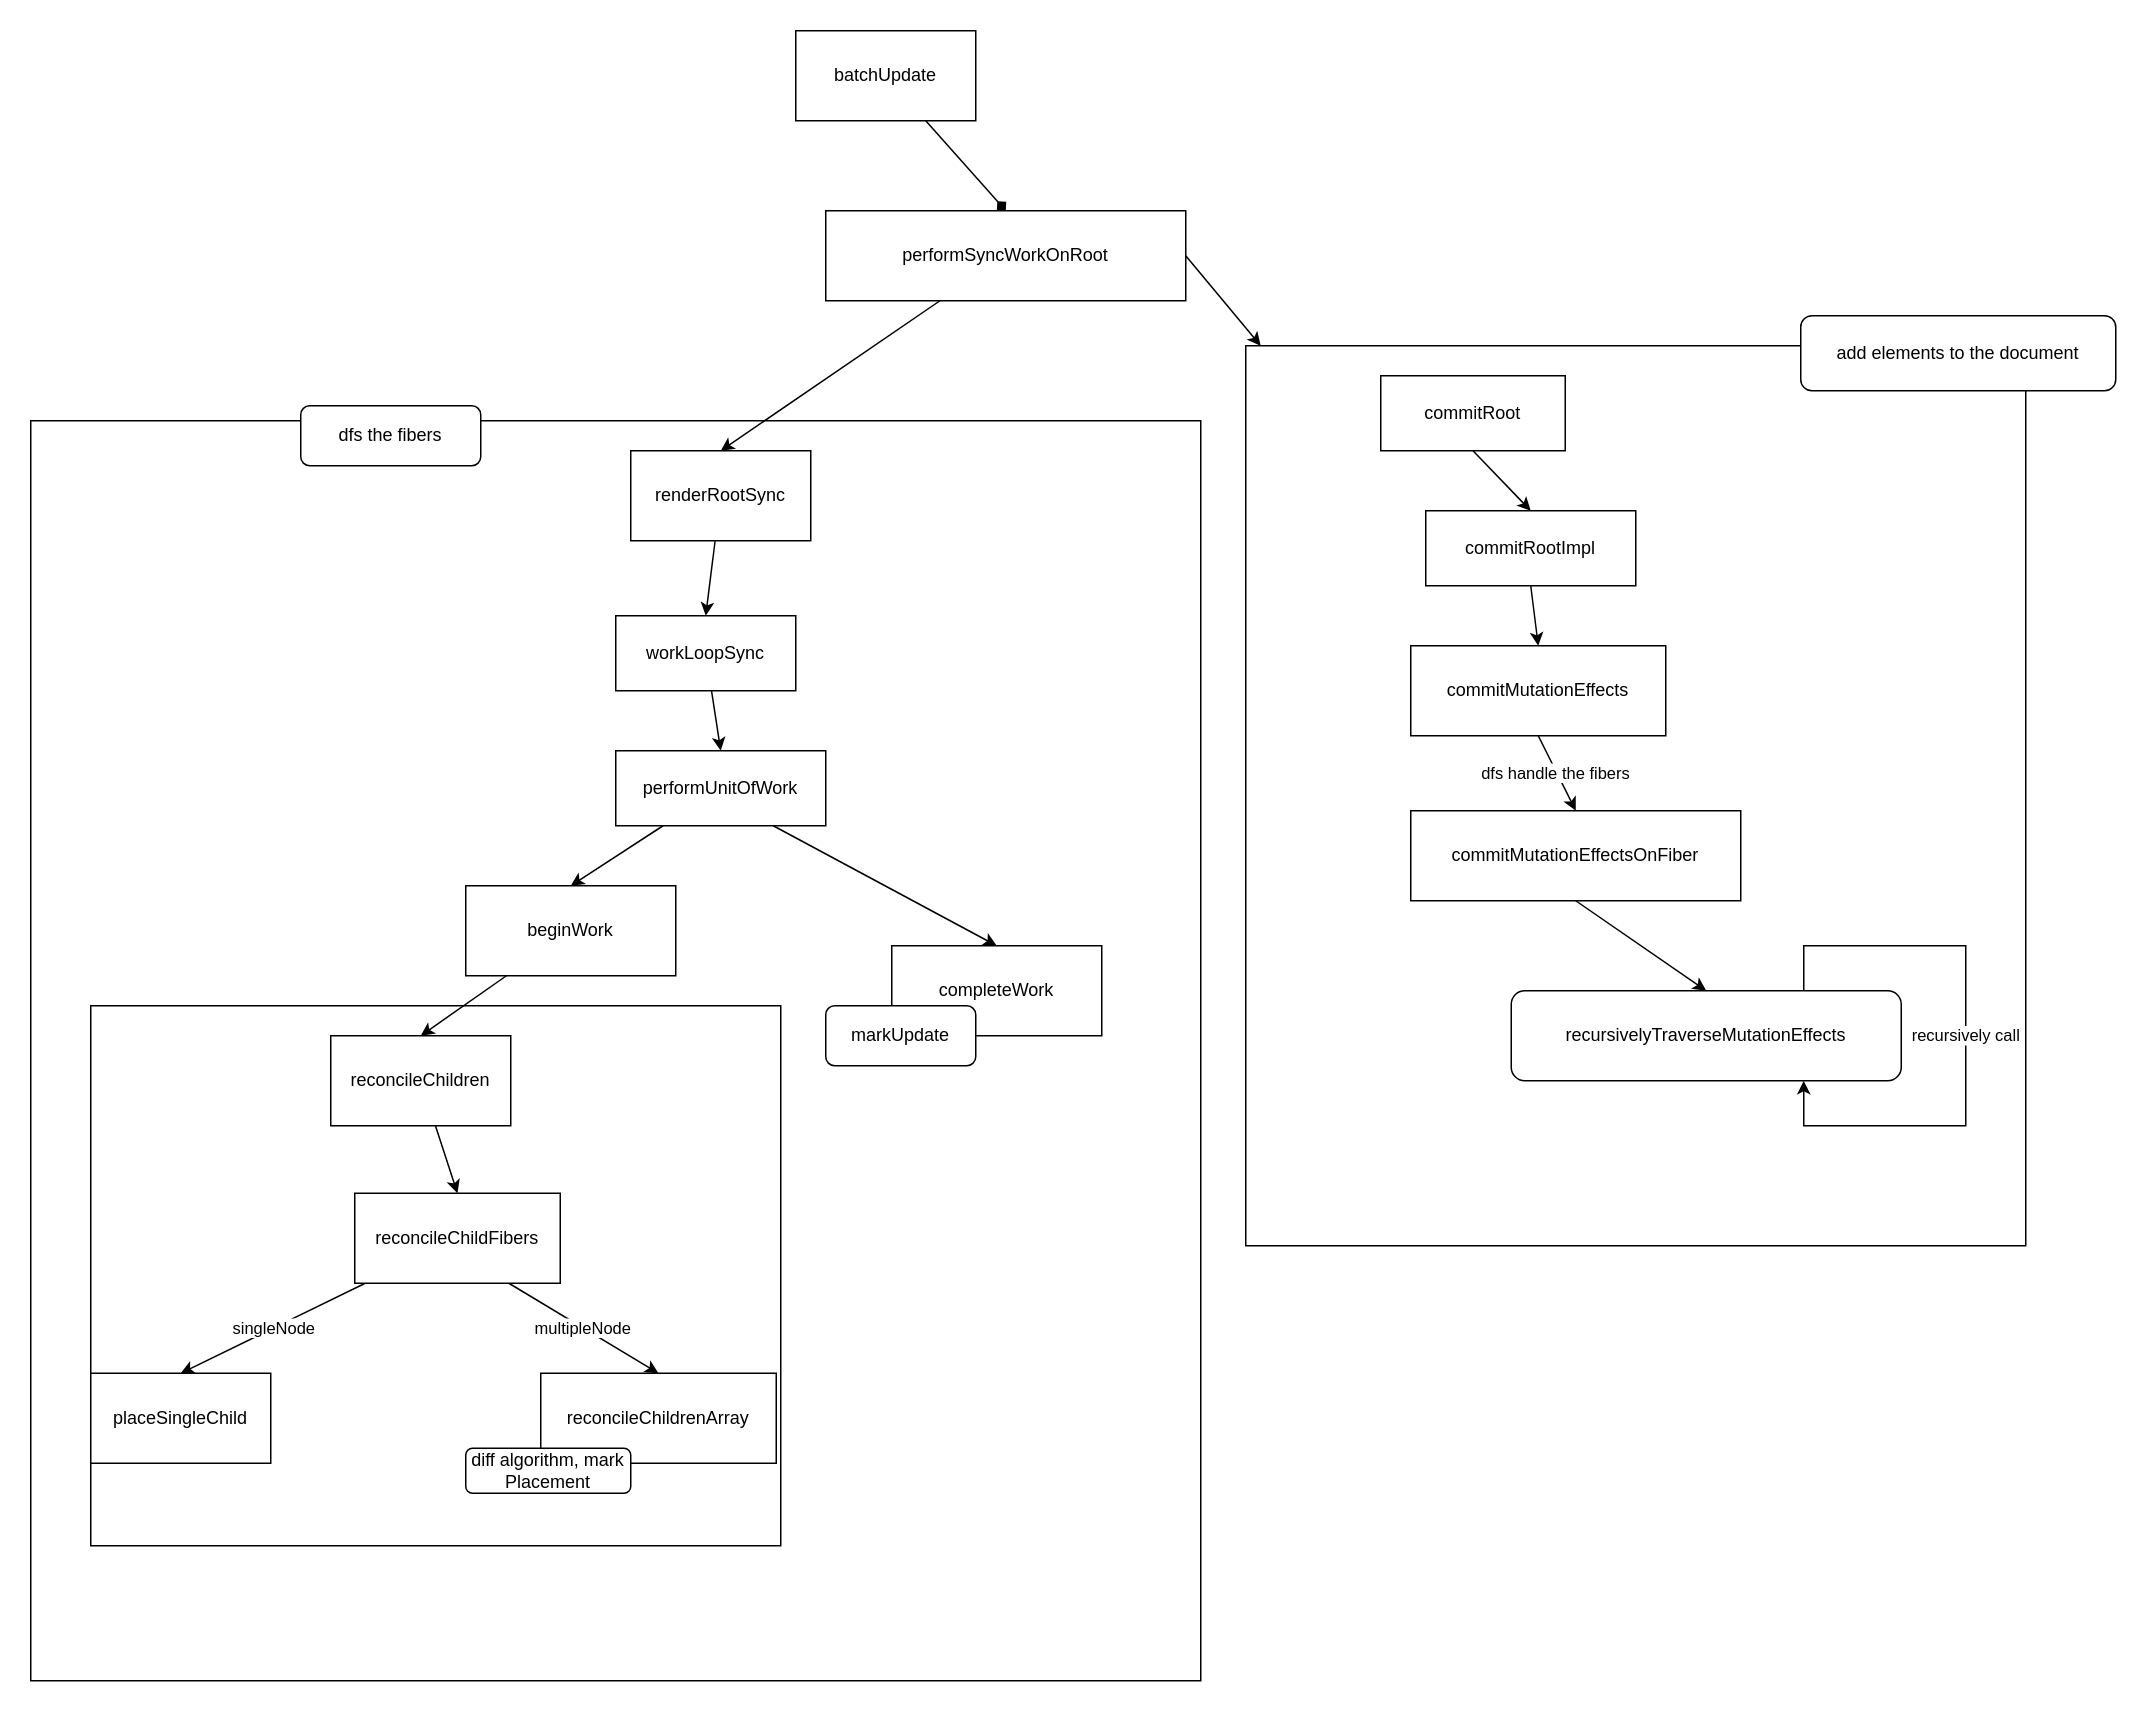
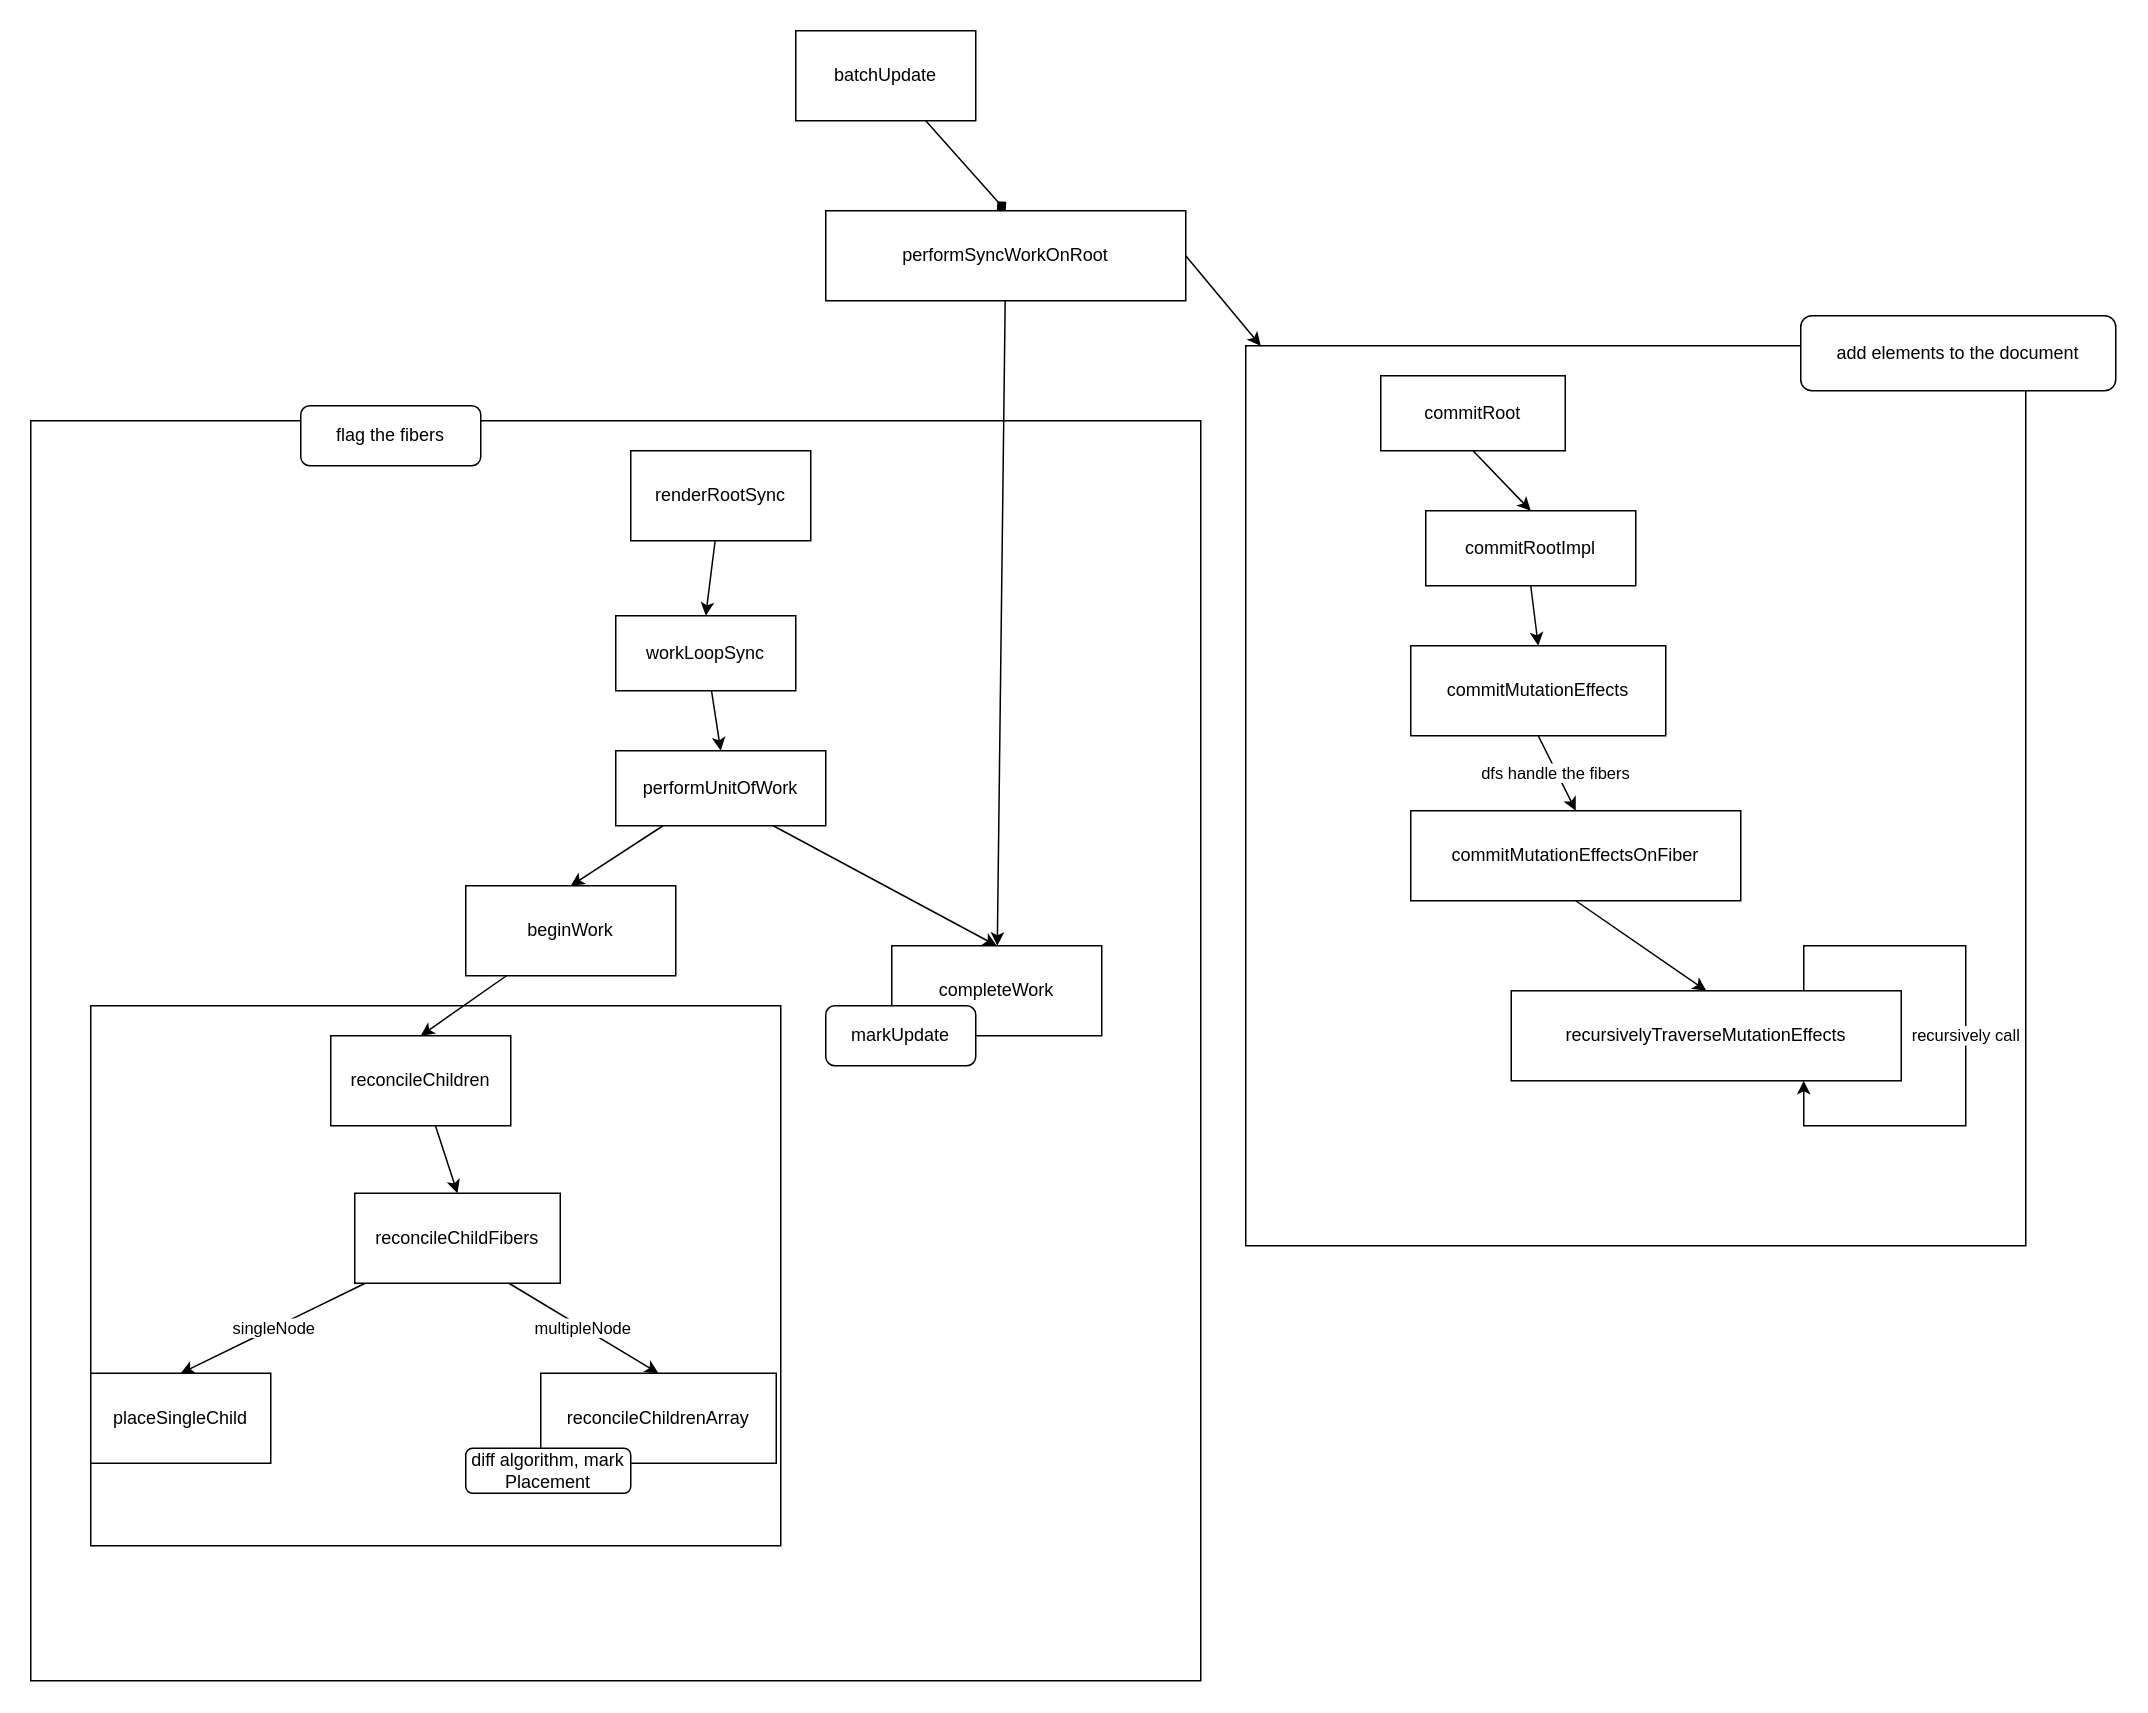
(834, 373) -> (1001, 618)
(391, 436) -> (391, 436)
(1706, 1036) -> (1706, 1036)
